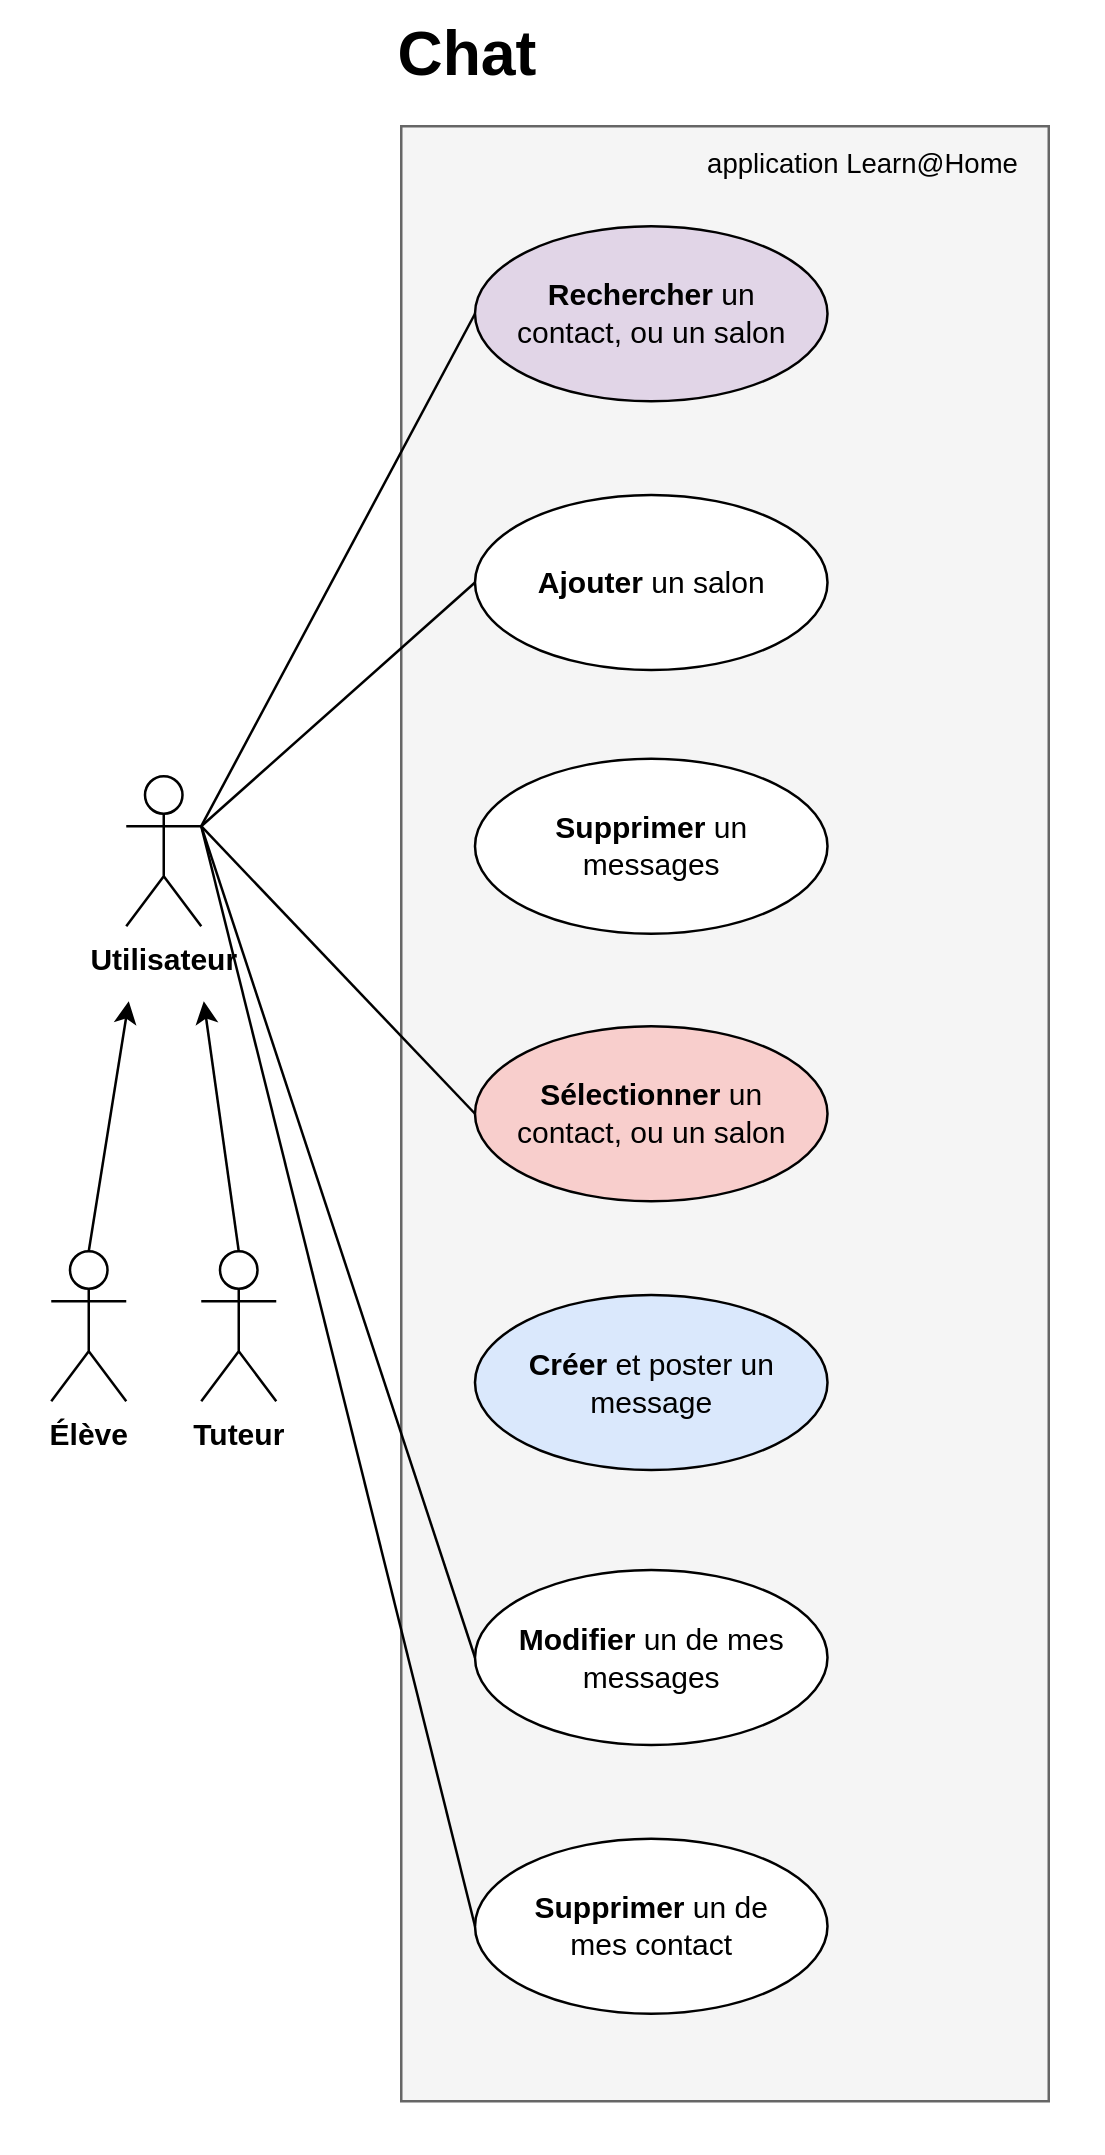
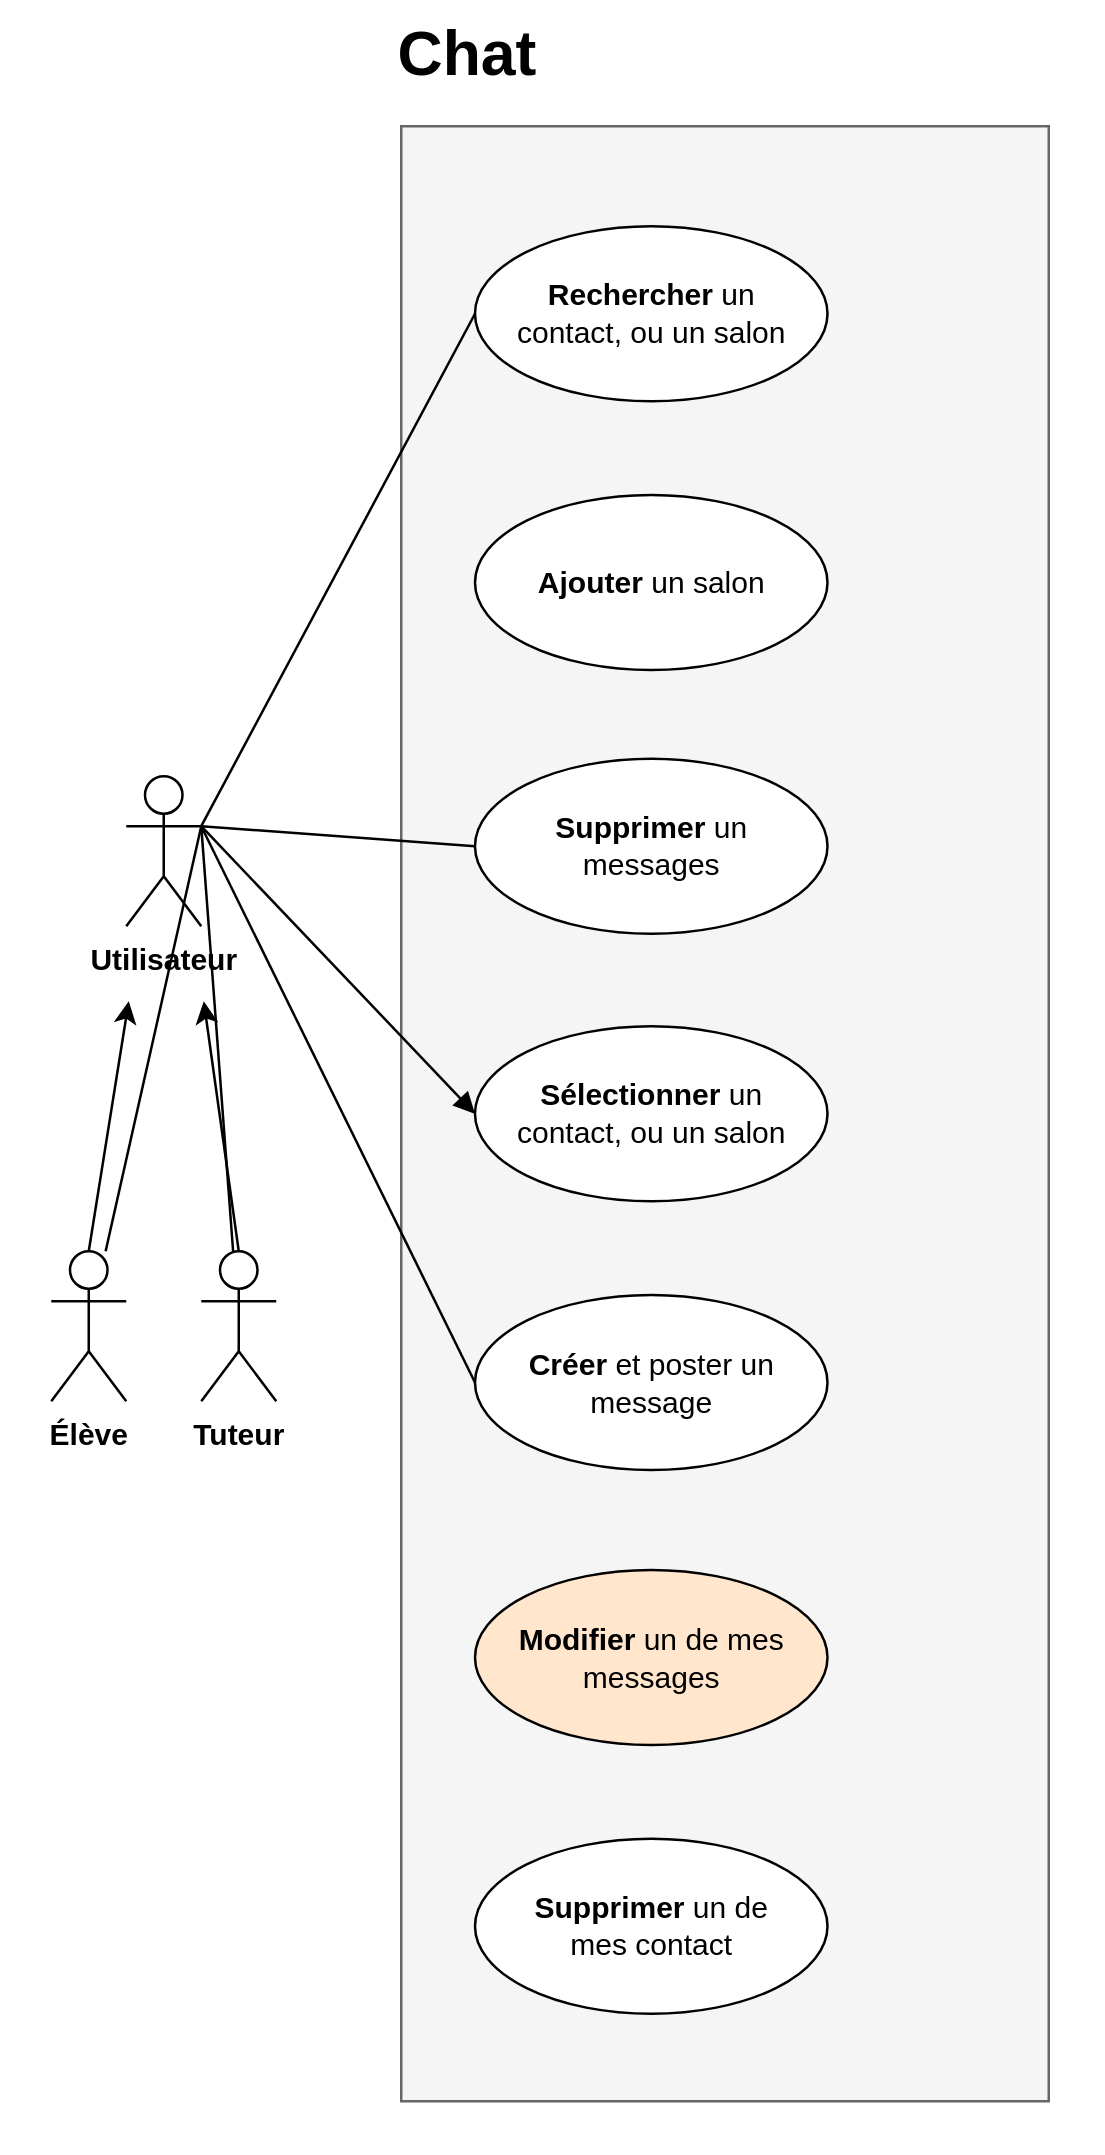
(864, 164) -> none
(651, 314) -> (651, 314)
(342, 701) -> (144, 1079)
none -> (341, 836)
(466, 1104) -> (460, 1098)
(651, 1114) -> (651, 1114)
none -> (345, 1119)
(347, 1268) -> none
(651, 1383) -> (651, 1383)
(344, 1398) -> (218, 1046)
(651, 1658) -> (651, 1658)
